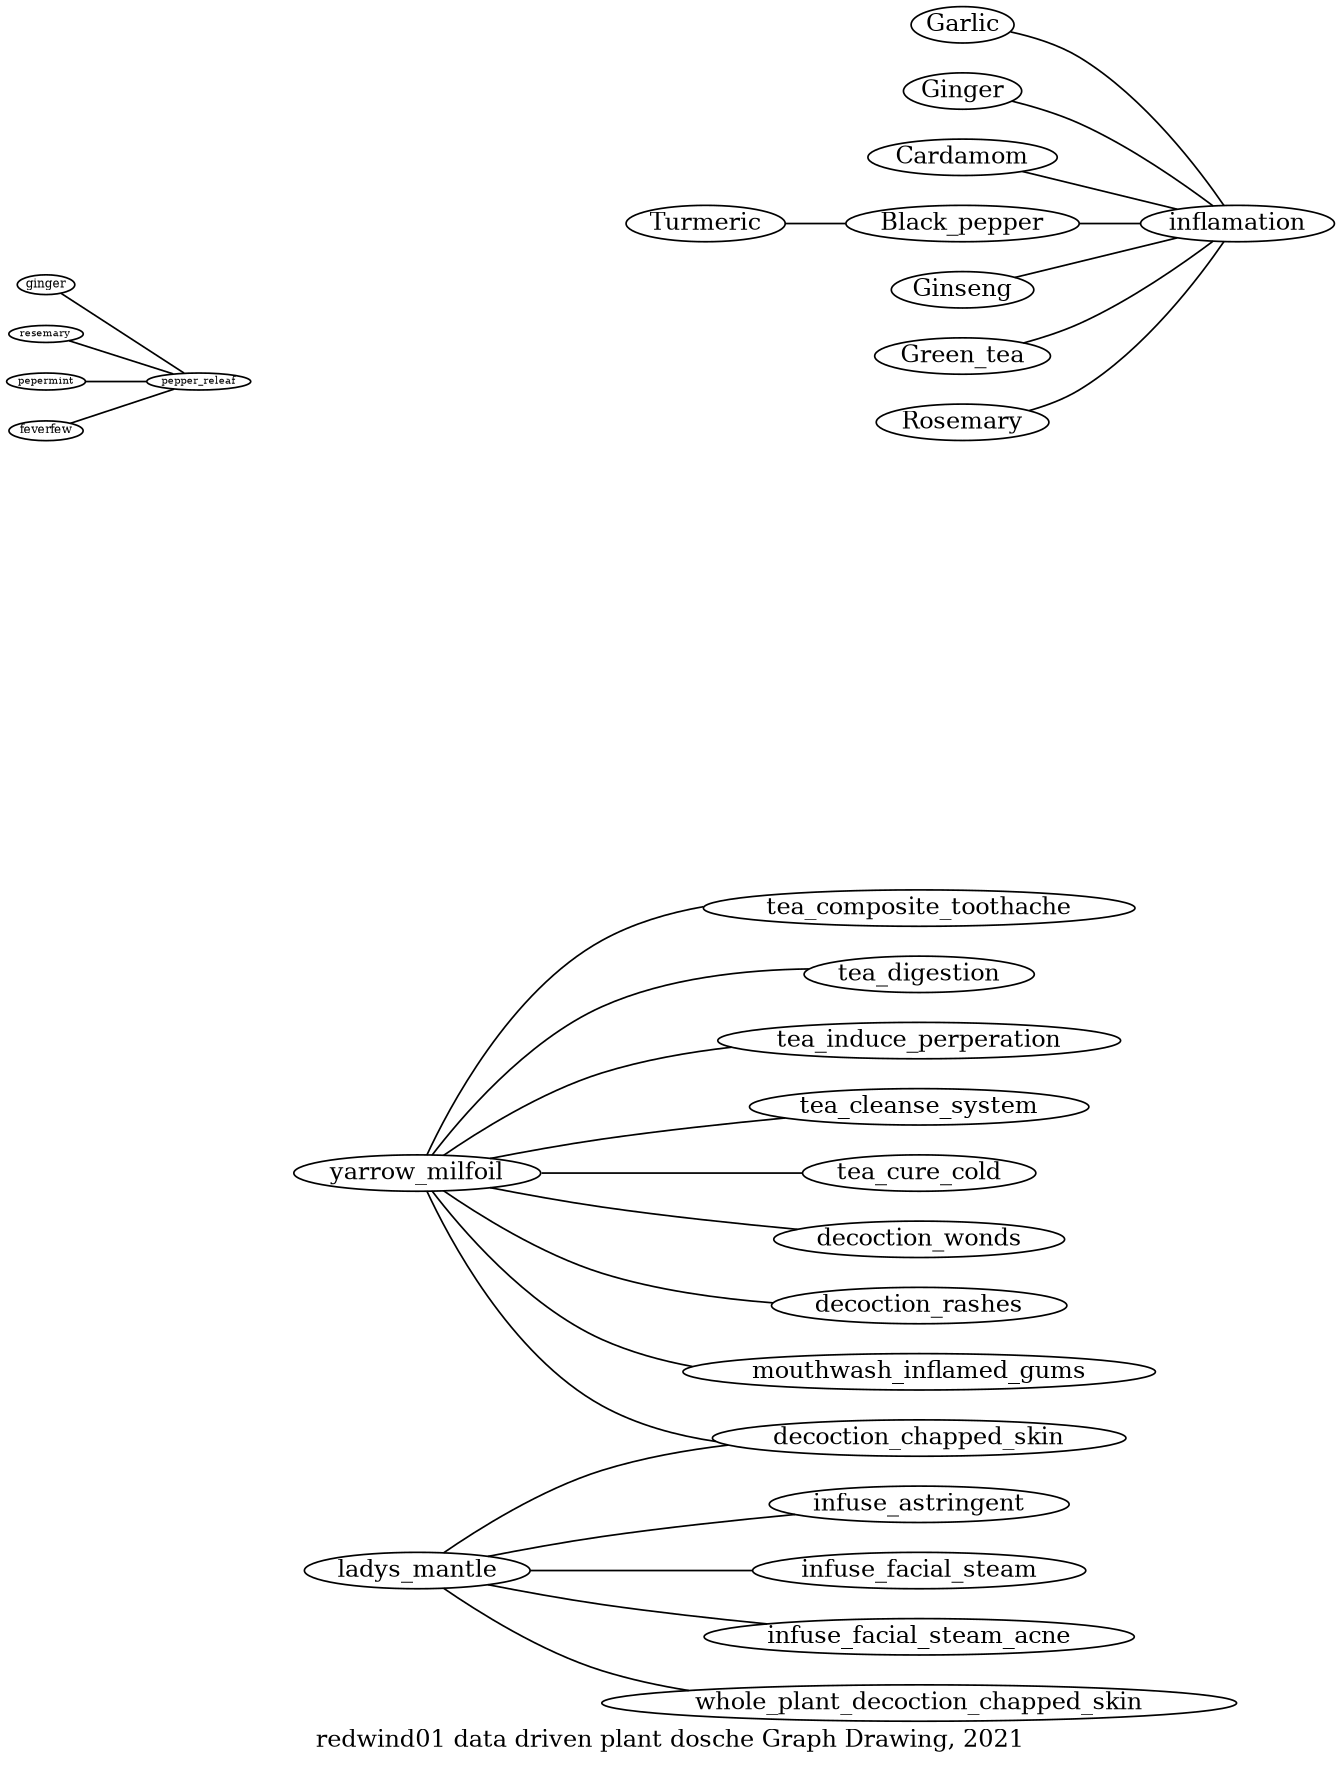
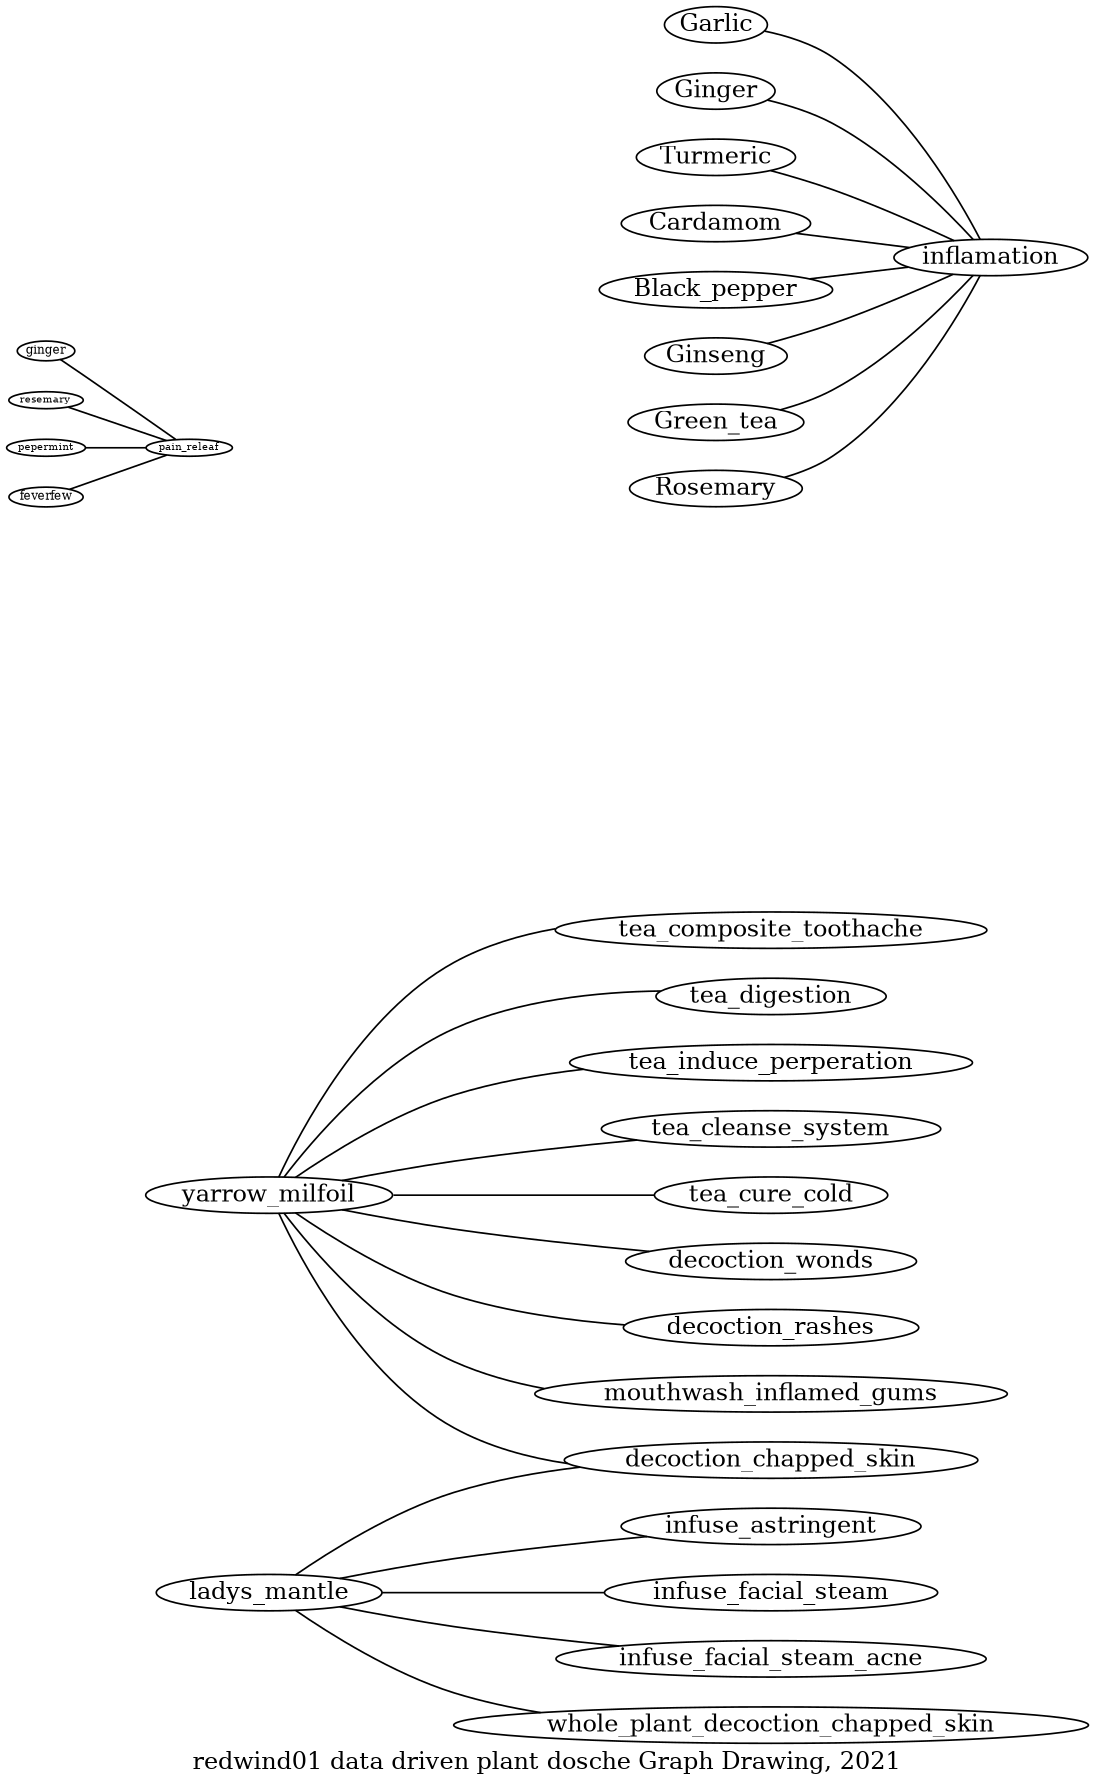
(816, 224) -> (864, 201)
(199, 381) -> (189, 448)
